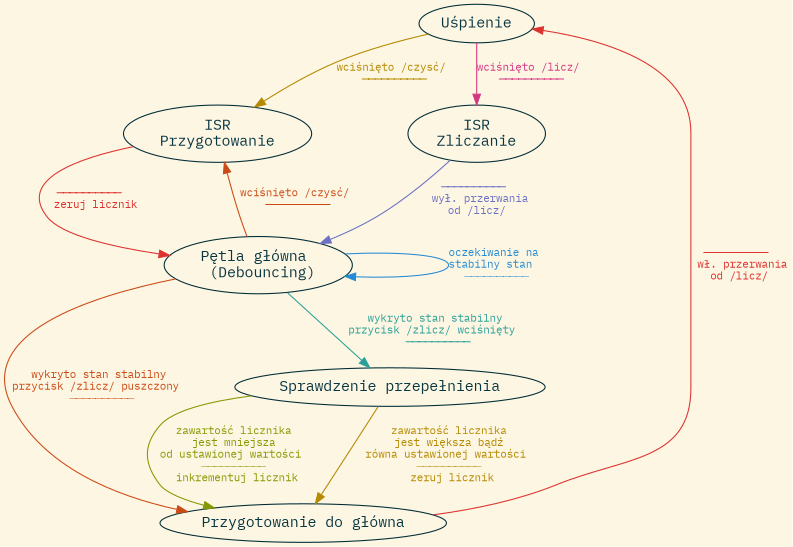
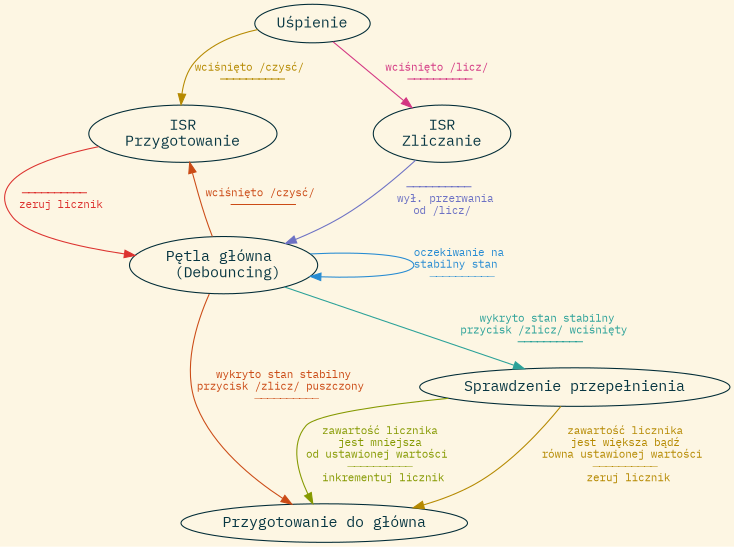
(691, 317) -> none
